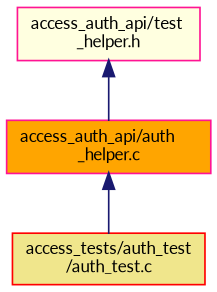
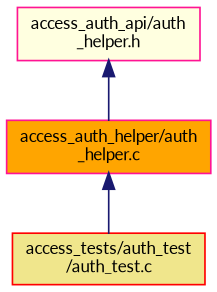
(109, 34) -> (109, 34)
(109, 147) -> (109, 147)
